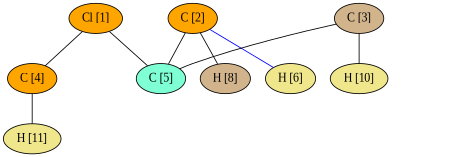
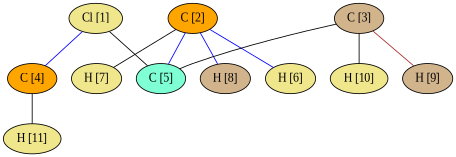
(96, 18) -> (96, 18)
(177, 48) -> (177, 48)
(209, 48) -> (209, 48)
(64, 49) -> (64, 49)
none -> (97, 79)
none -> (428, 79)
